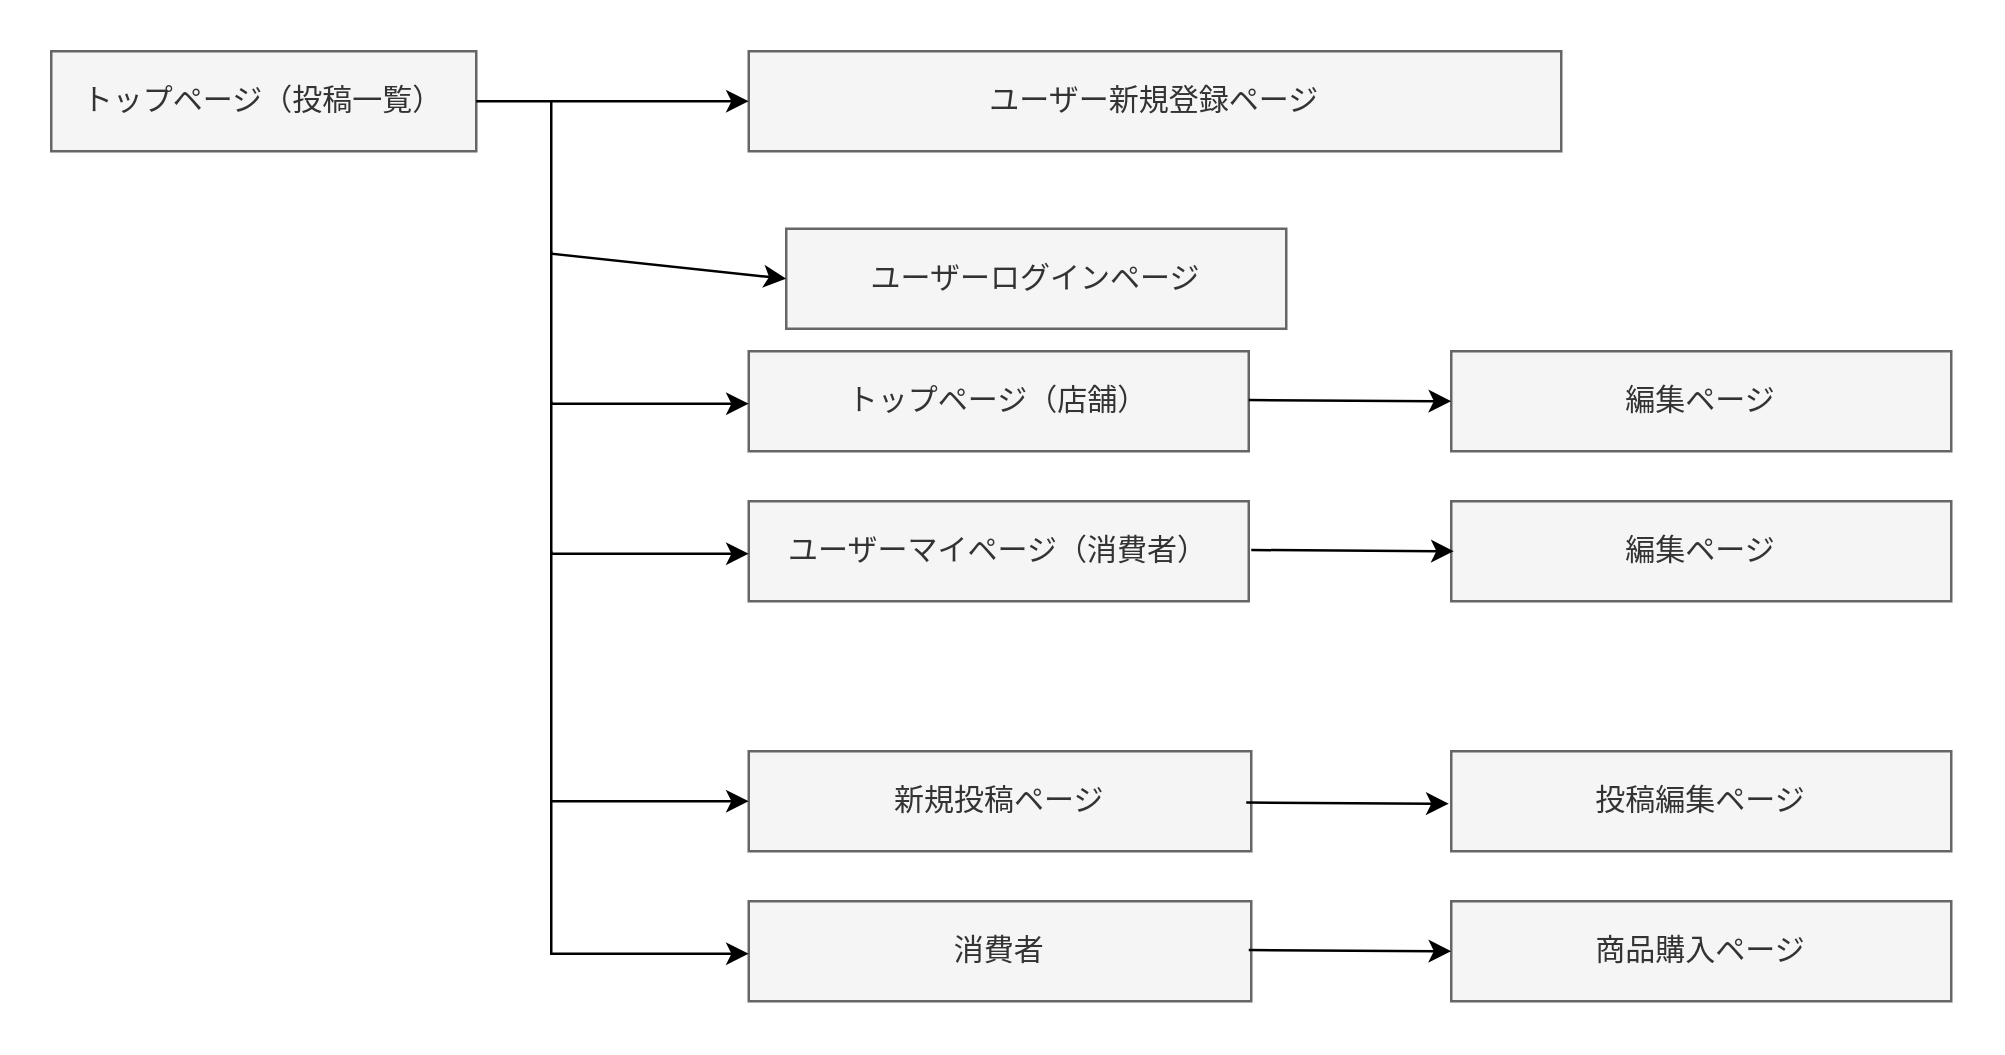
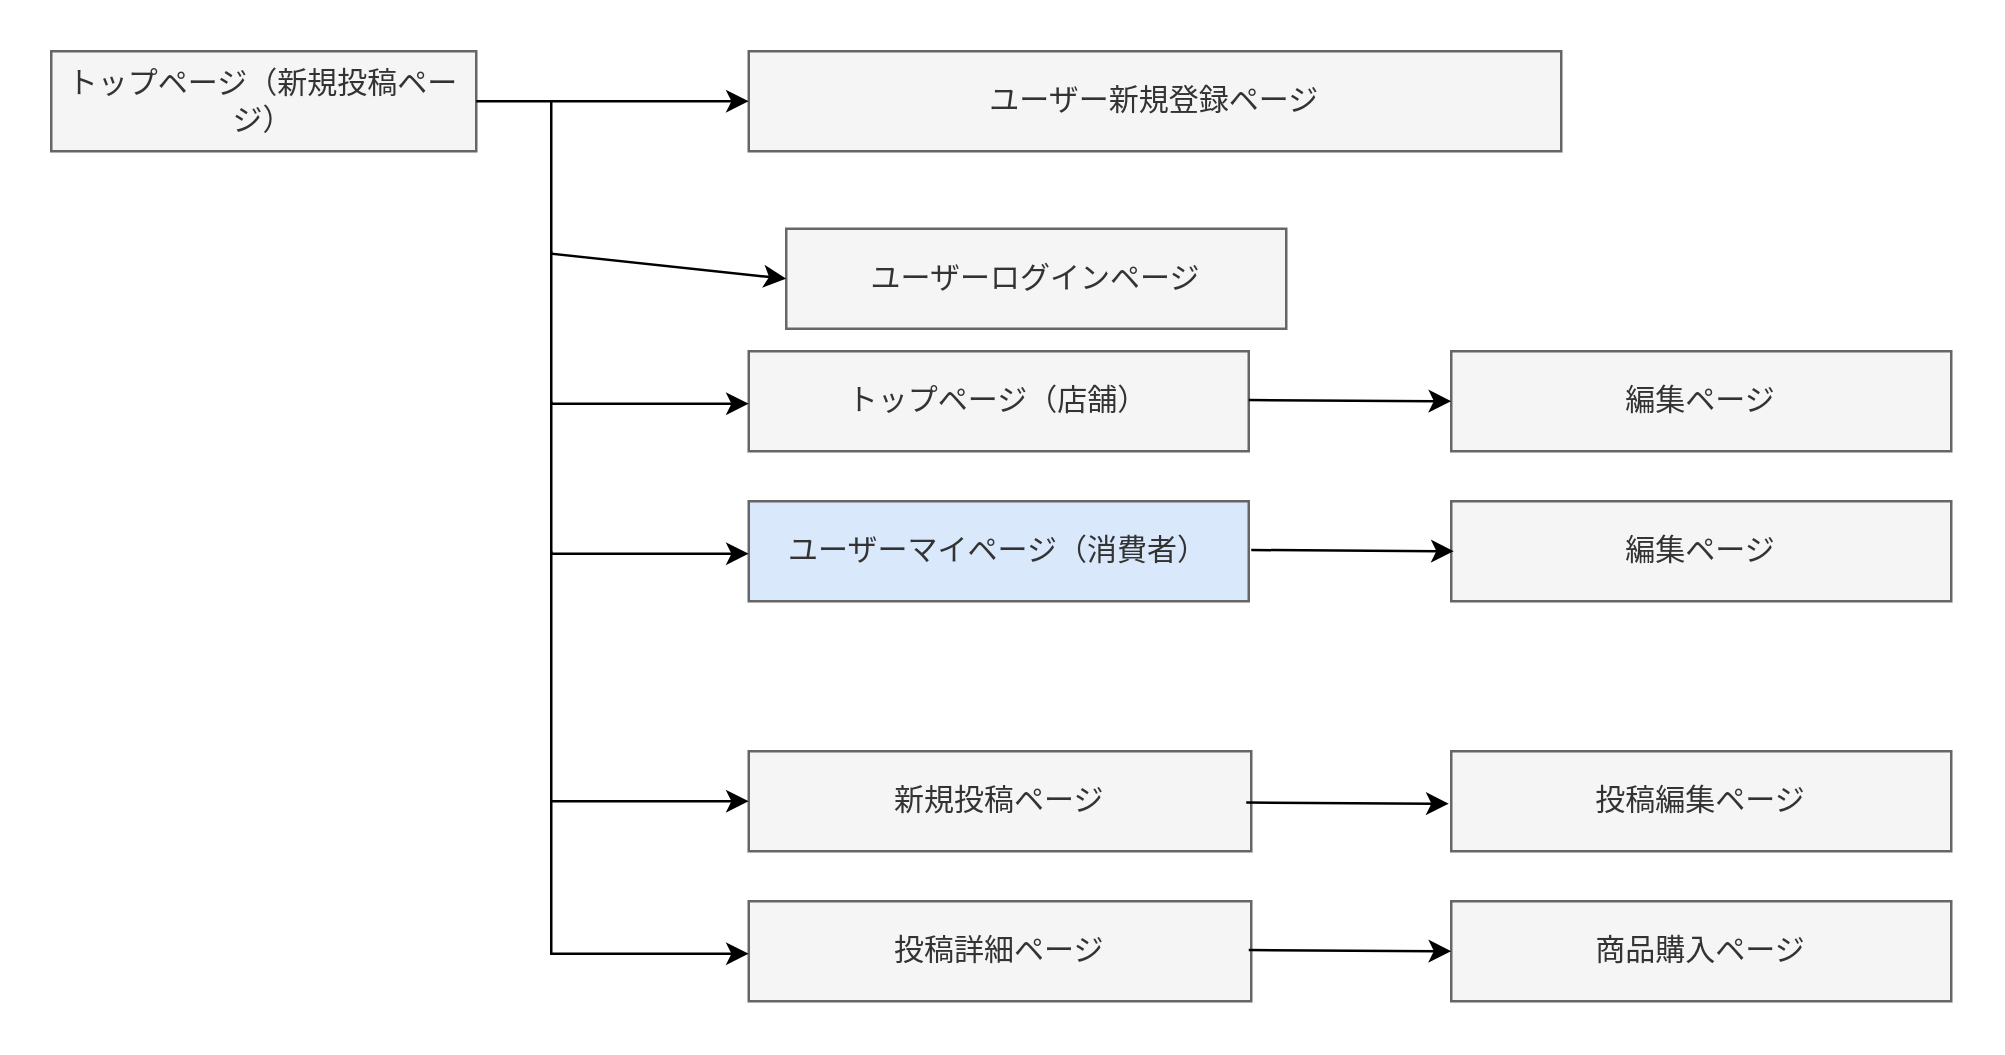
(264, 101) -> (264, 101)
(999, 551) -> (999, 551)
(1000, 951) -> (1000, 951)
